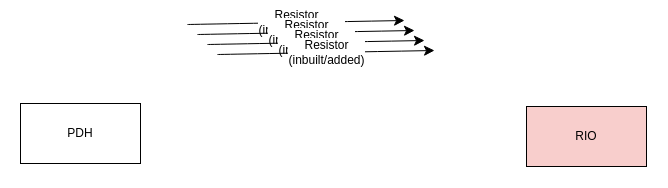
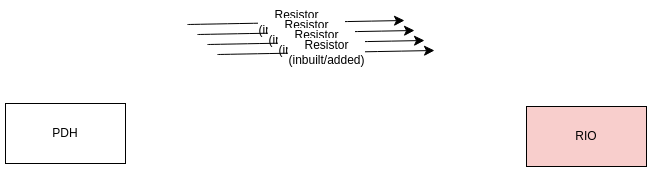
(81, 134) -> (66, 134)
